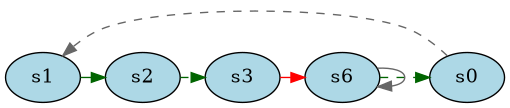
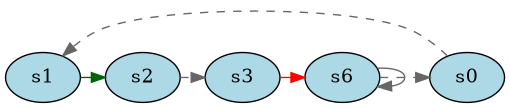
(186, 77) -> (186, 77)
(392, 77) -> (392, 77)
